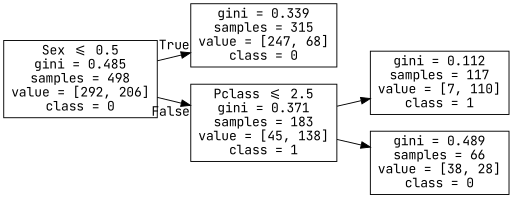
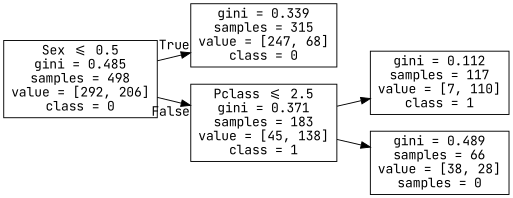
(440, 163) -> (440, 163)
